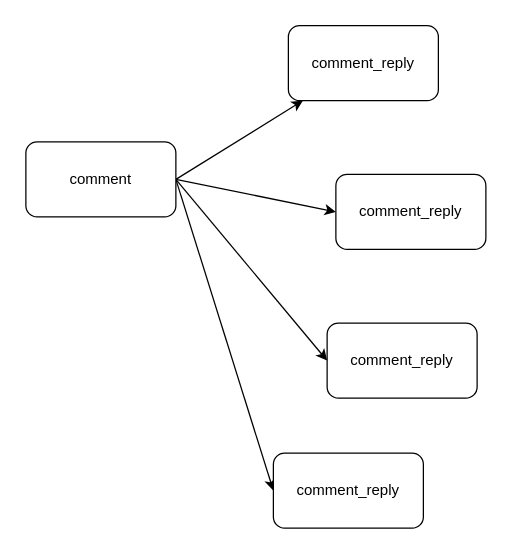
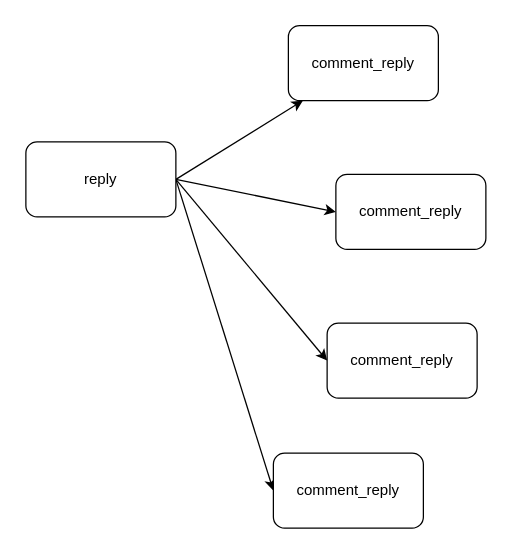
(101, 179) -> (101, 179)
